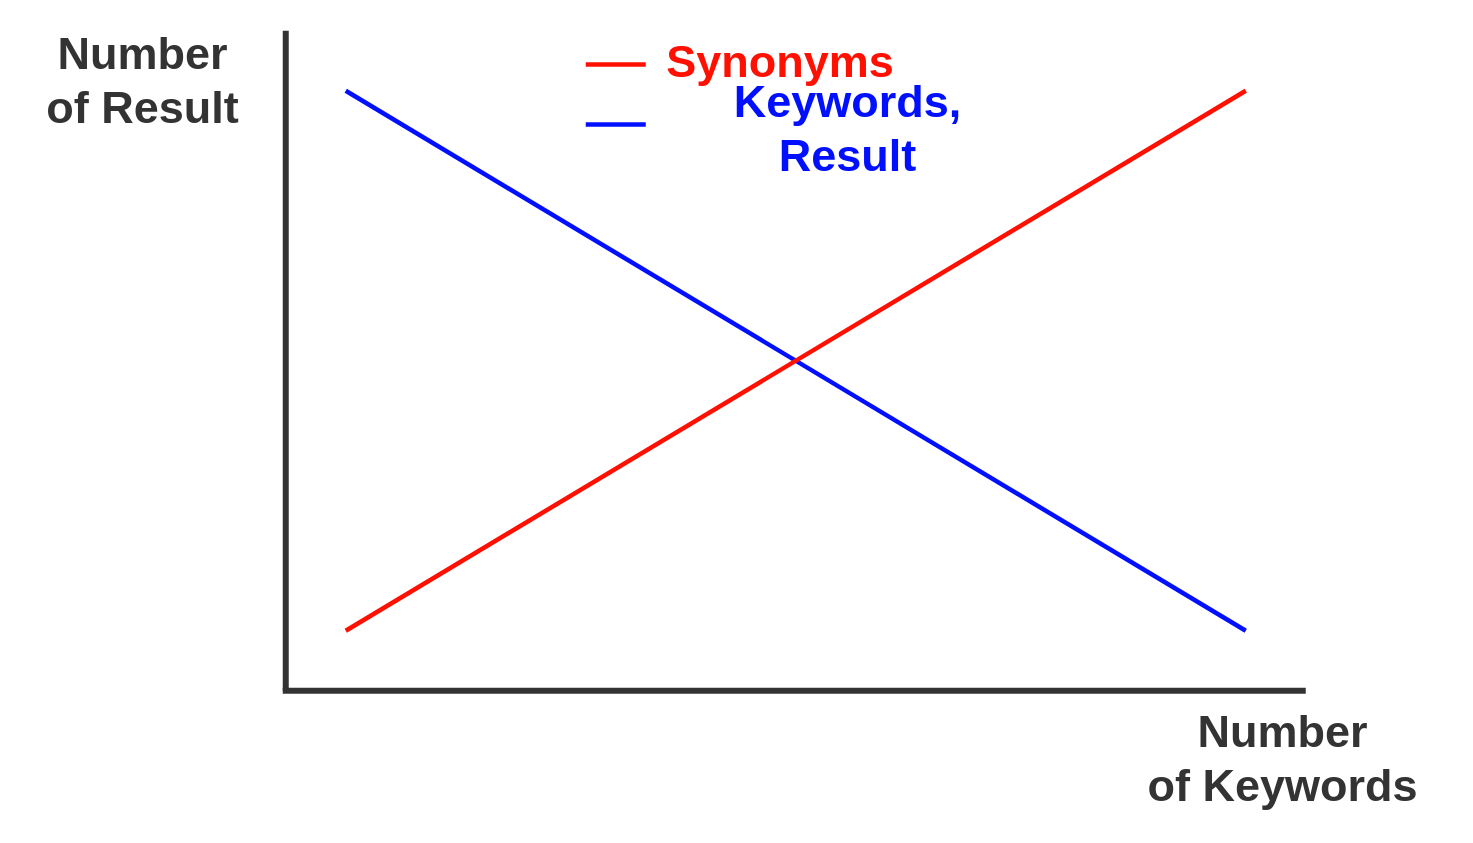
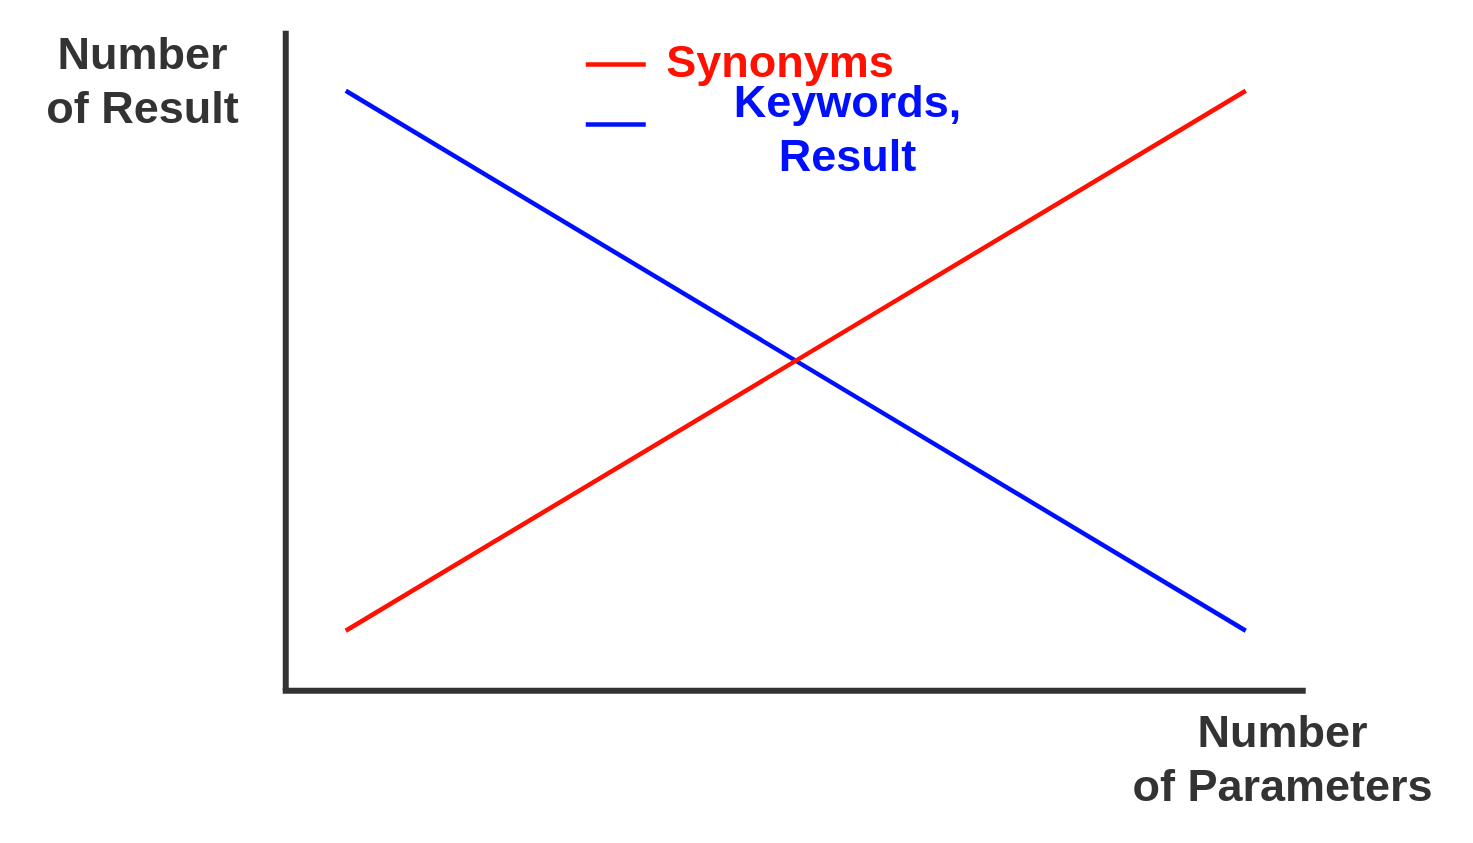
(1283, 758) -> (1283, 758)
